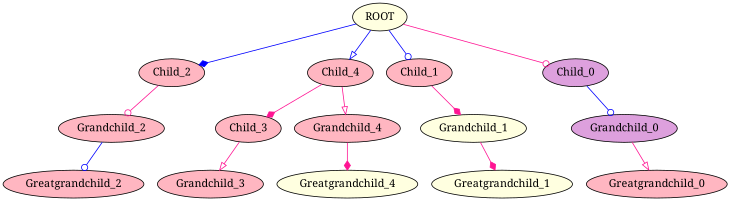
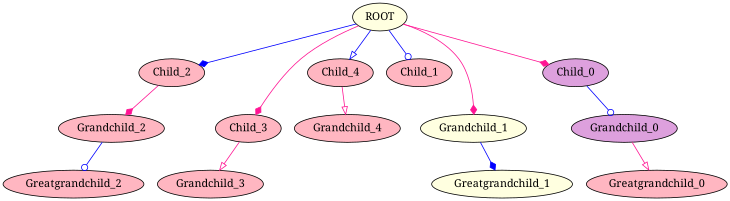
(473, 44) -> (473, 44)
(443, 97) -> (453, 52)
(144, 98) -> (144, 98)
(298, 98) -> (302, 58)
(486, 152) -> (486, 152)
(347, 184) -> none
